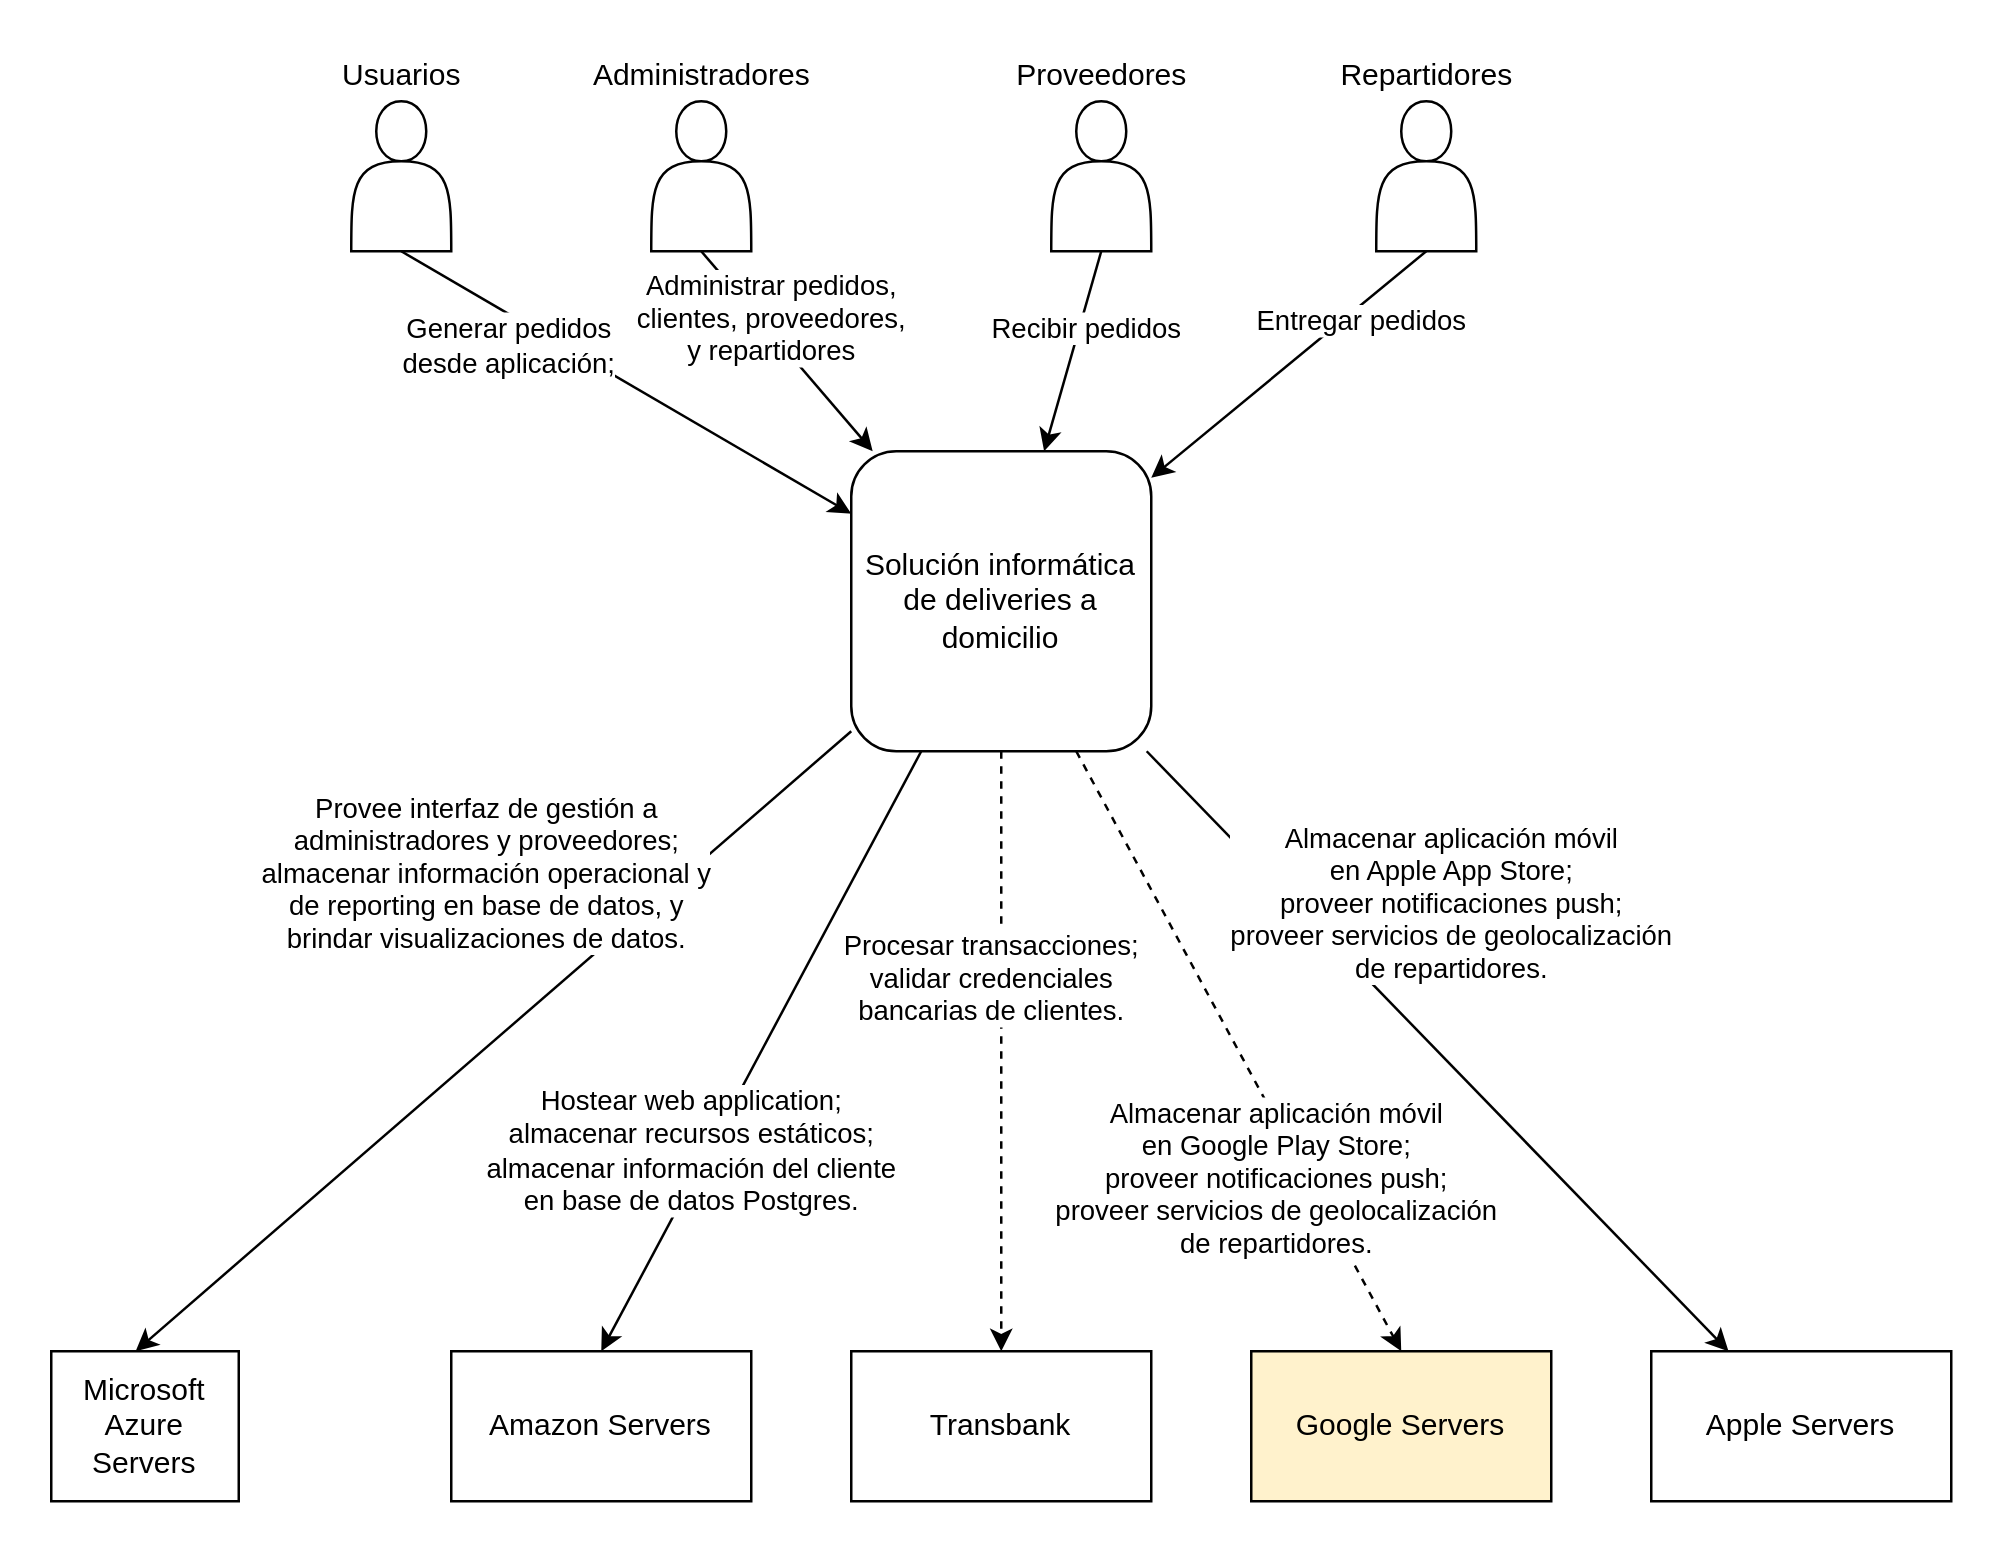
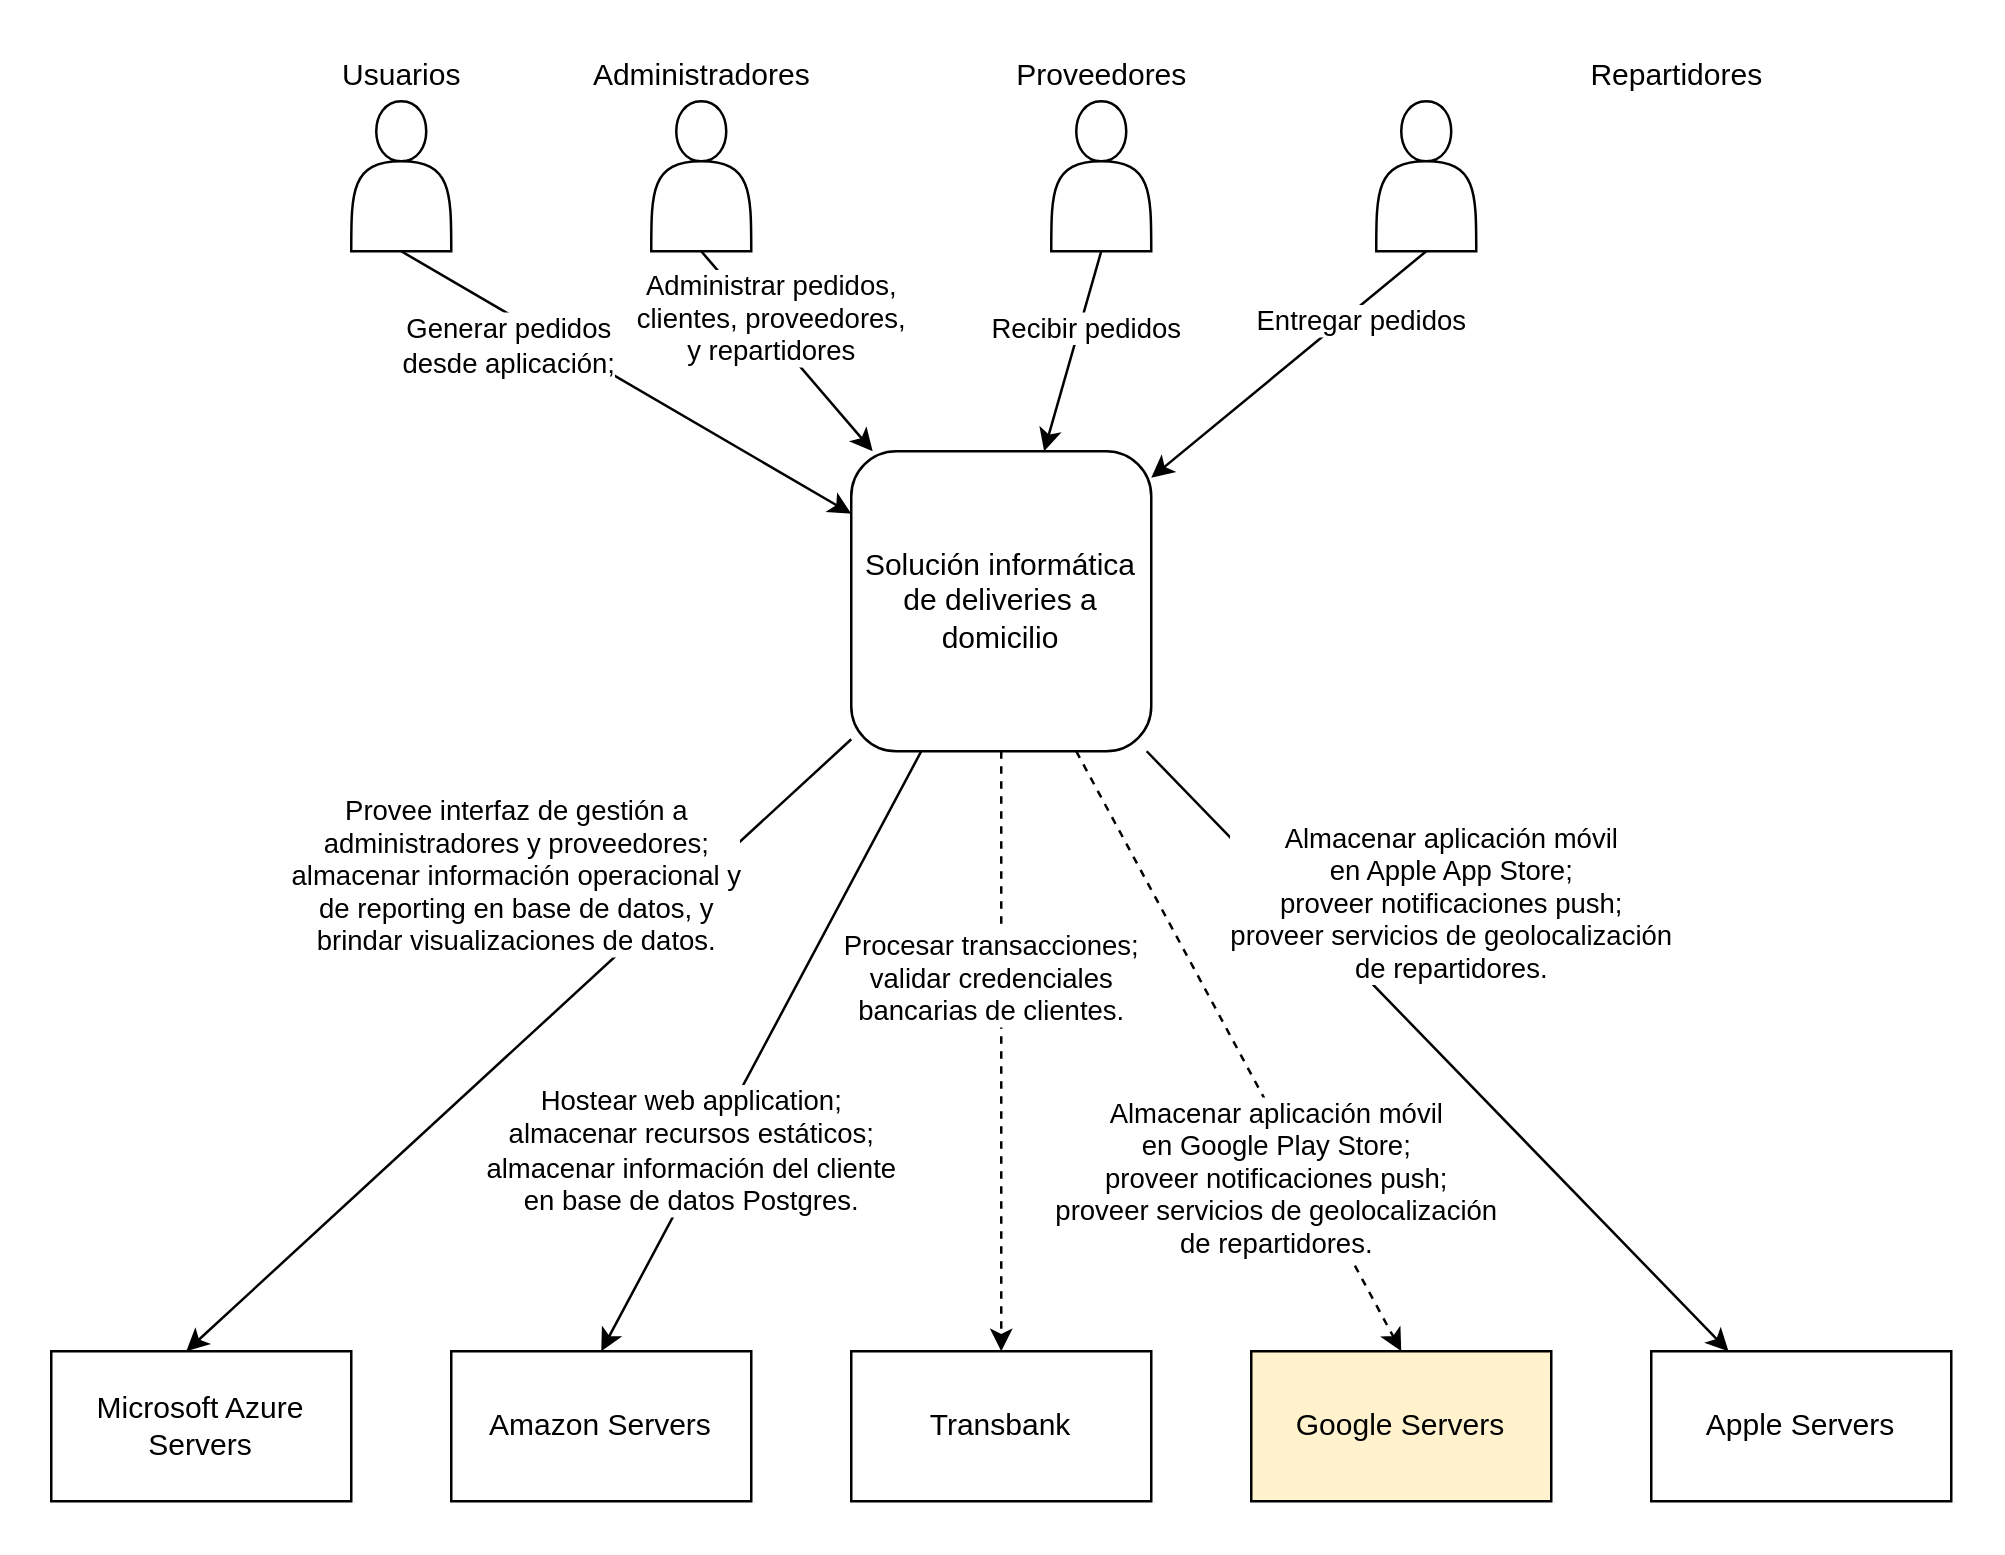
(1426, 76) -> (1676, 76)
(145, 1426) -> (201, 1426)
